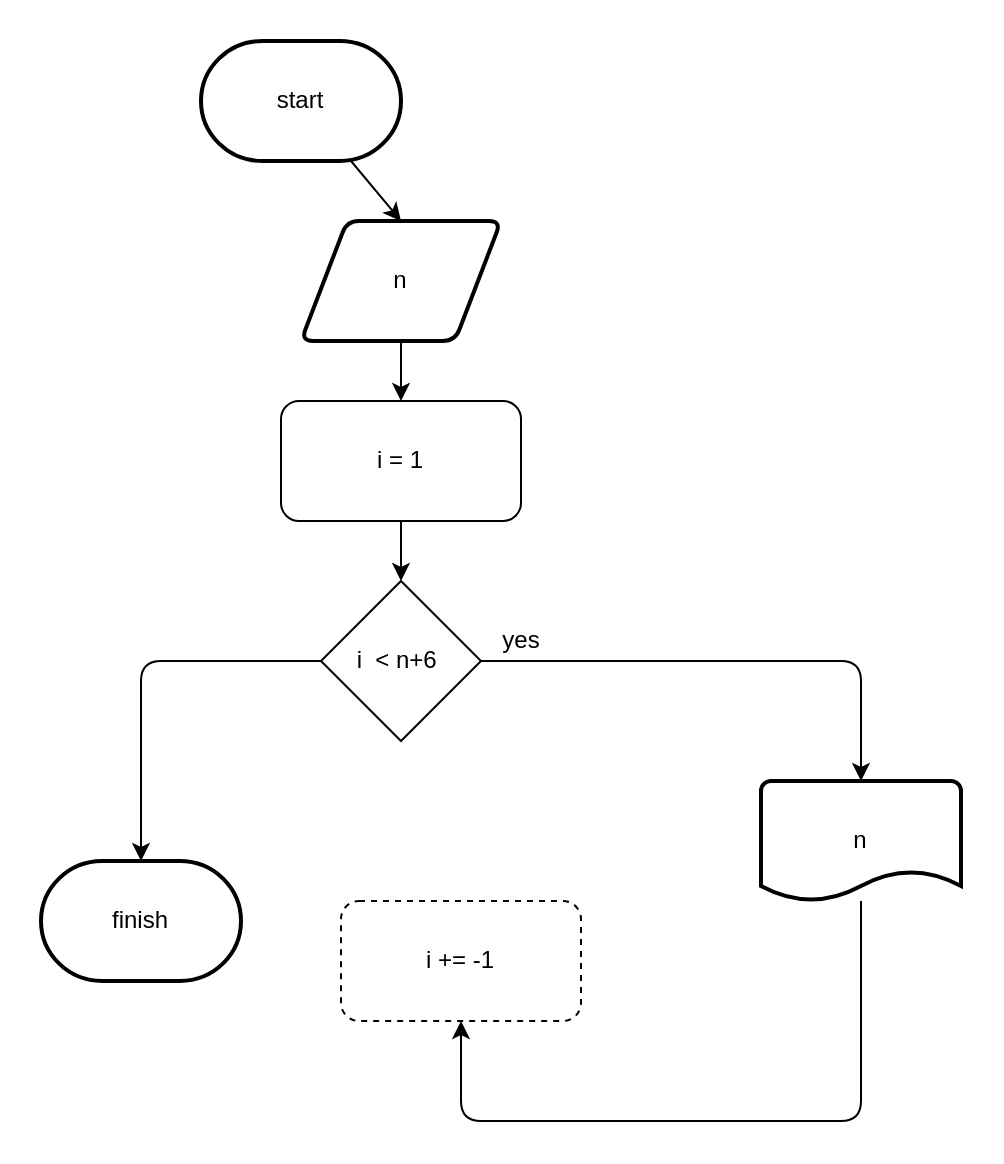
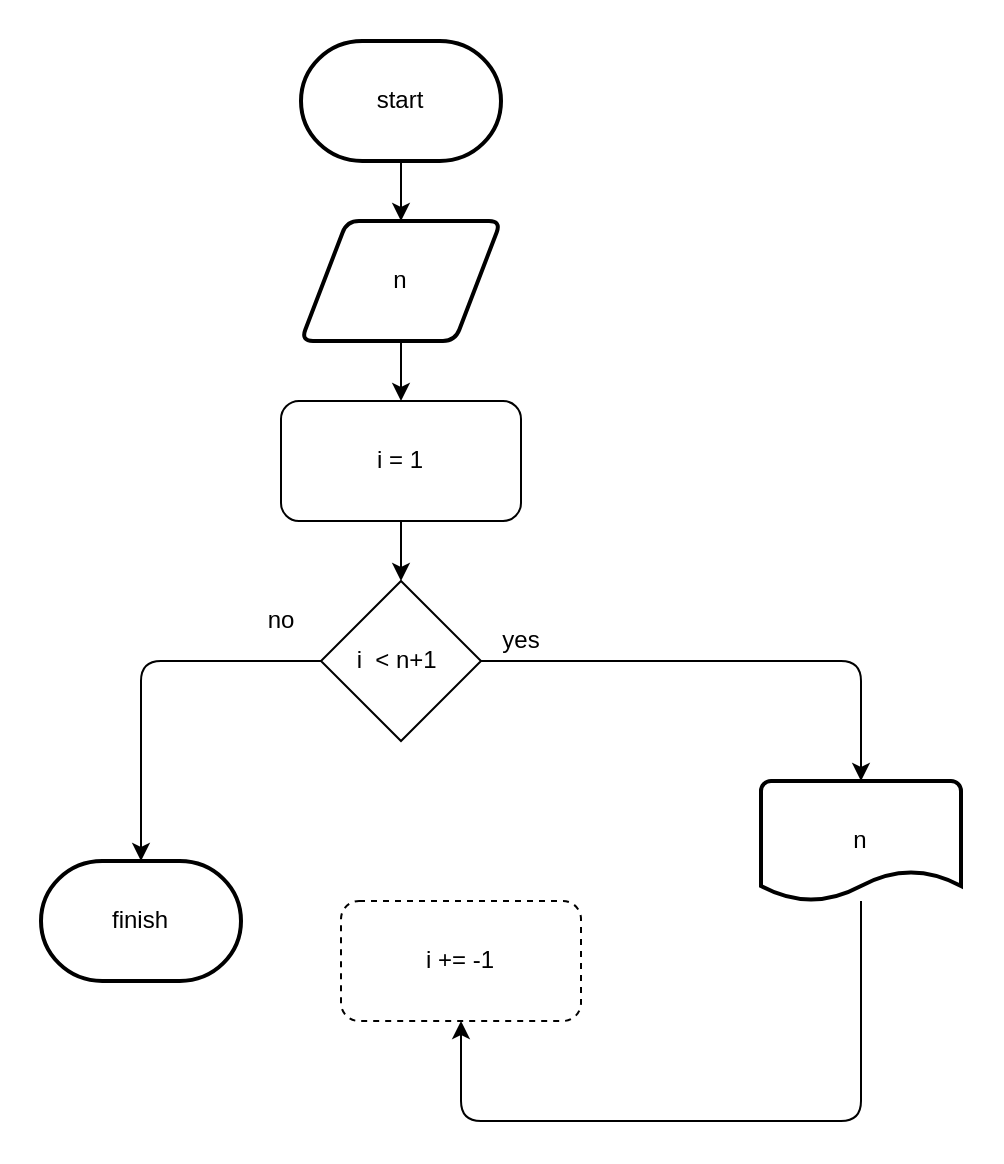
(301, 101) -> (401, 101)
none -> (281, 621)
(401, 661) -> (401, 661)
